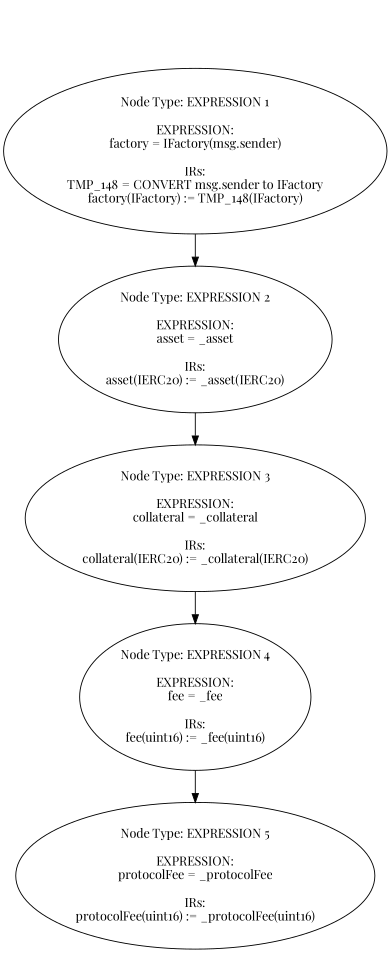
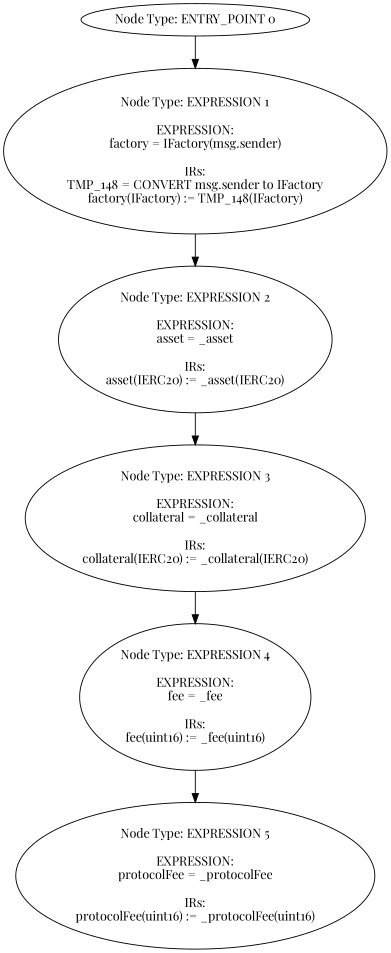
none -> (195, 20)
